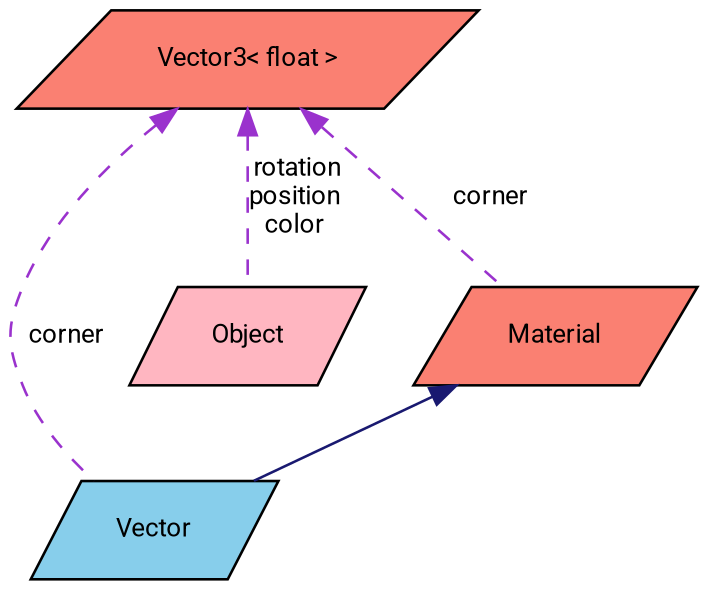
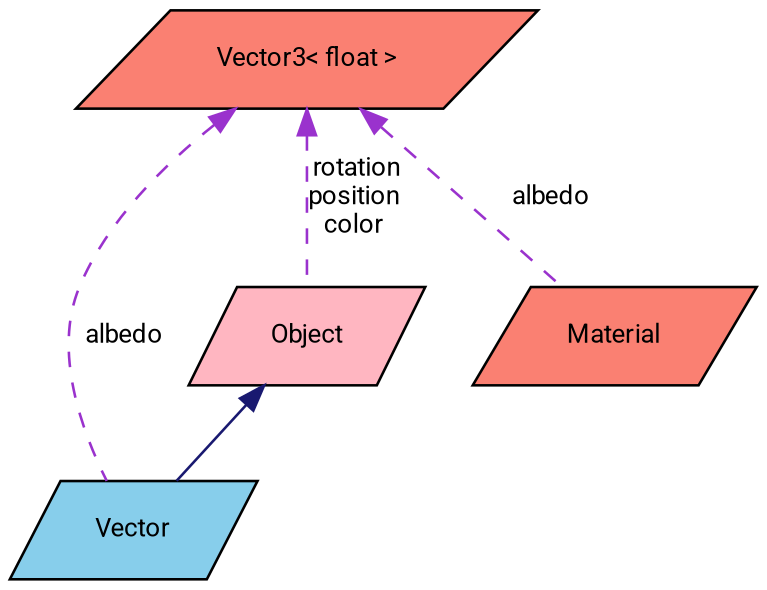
(488, 198) -> (549, 198)
(64, 336) -> (122, 336)
(343, 439) -> (212, 443)
